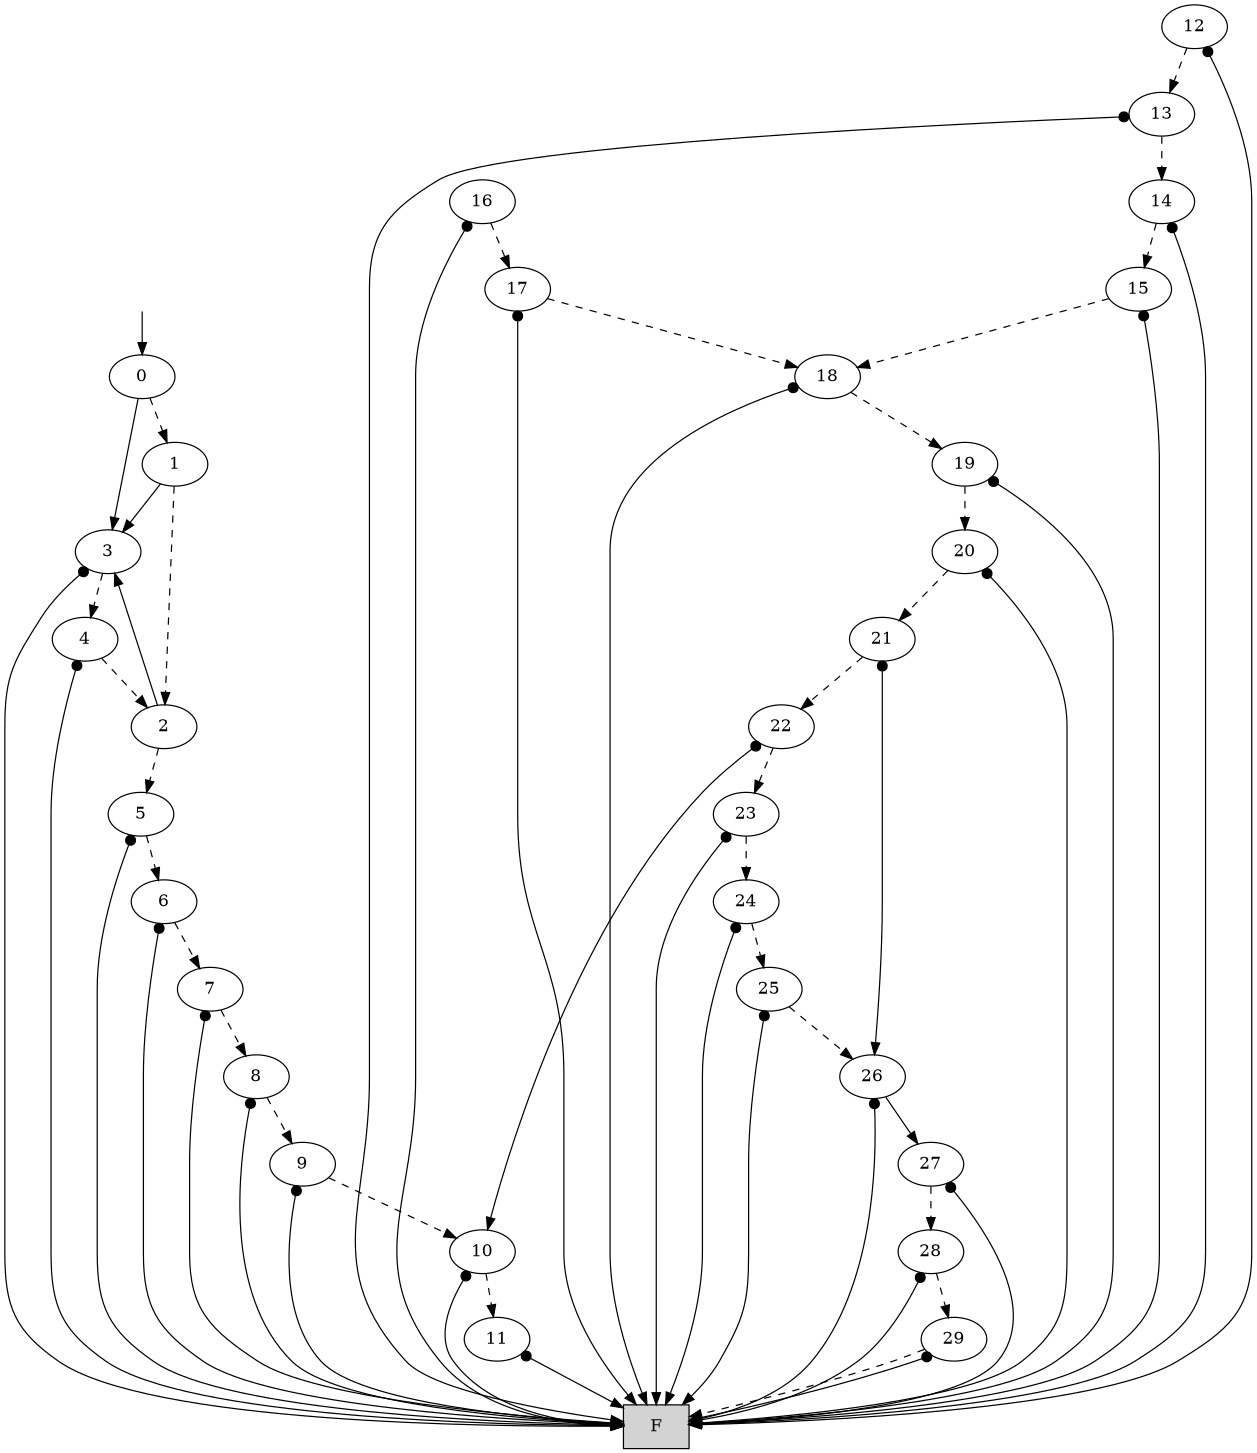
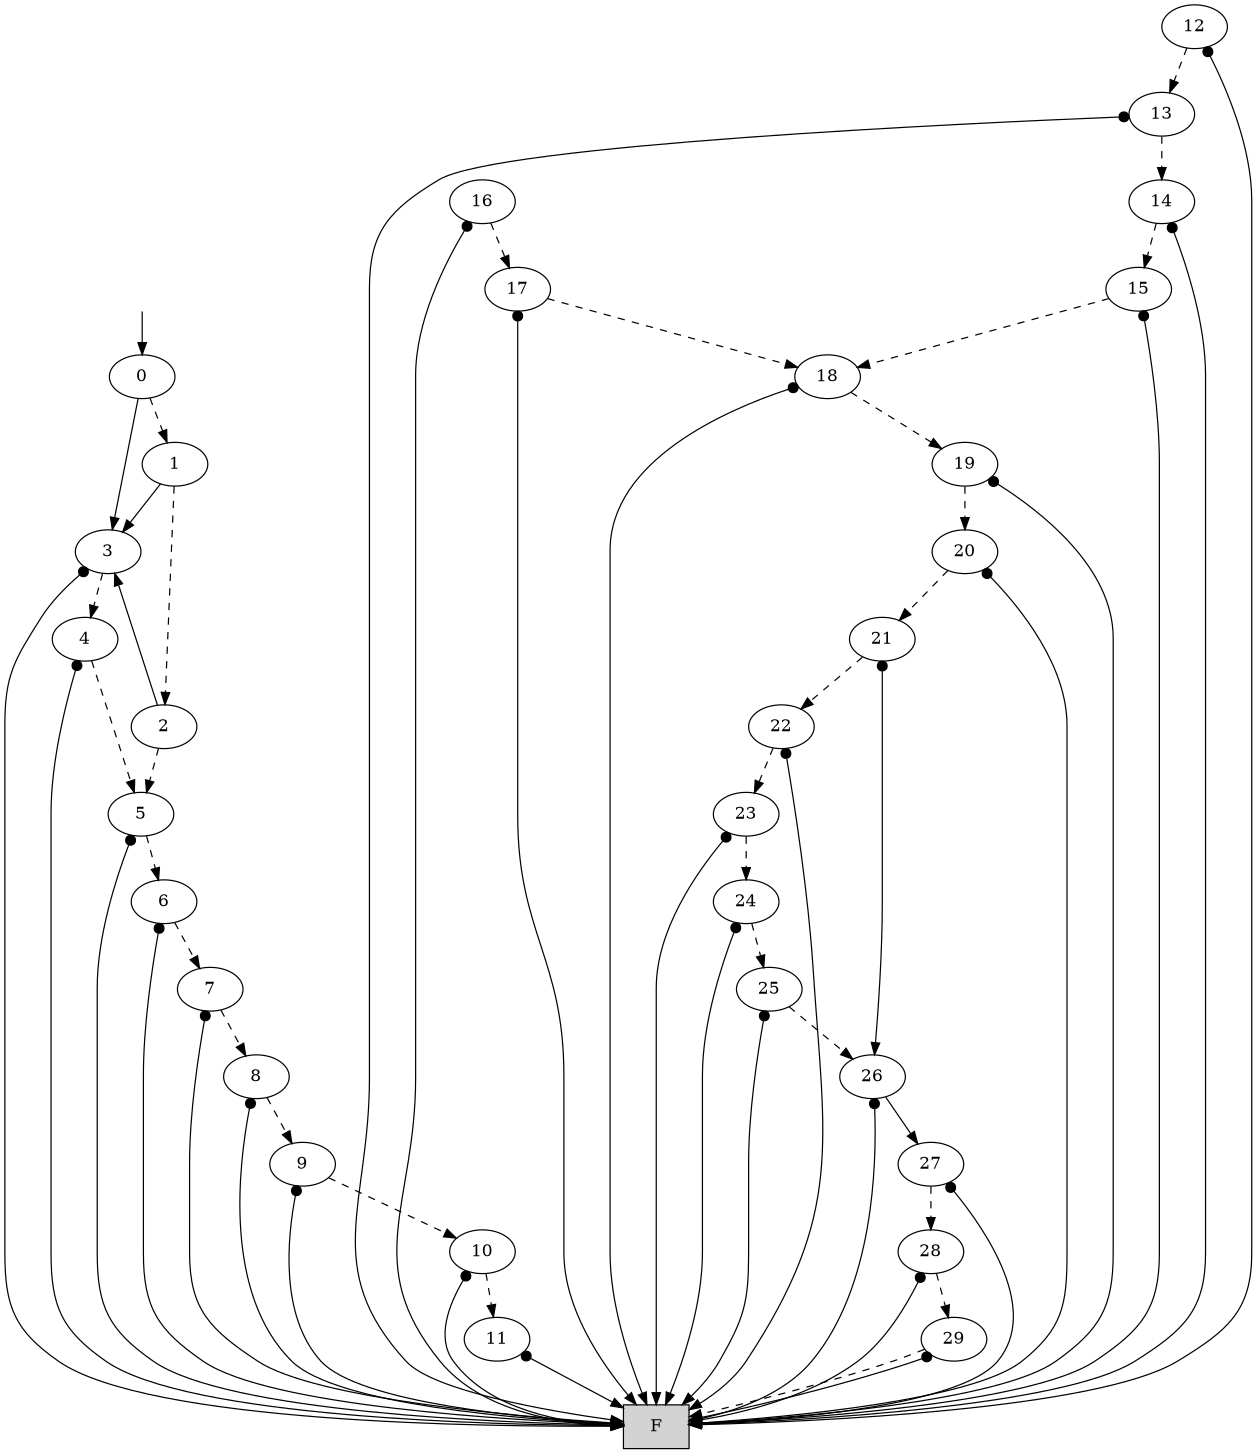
(120, 678) -> (111, 721)
(587, 963) -> (822, 1099)
